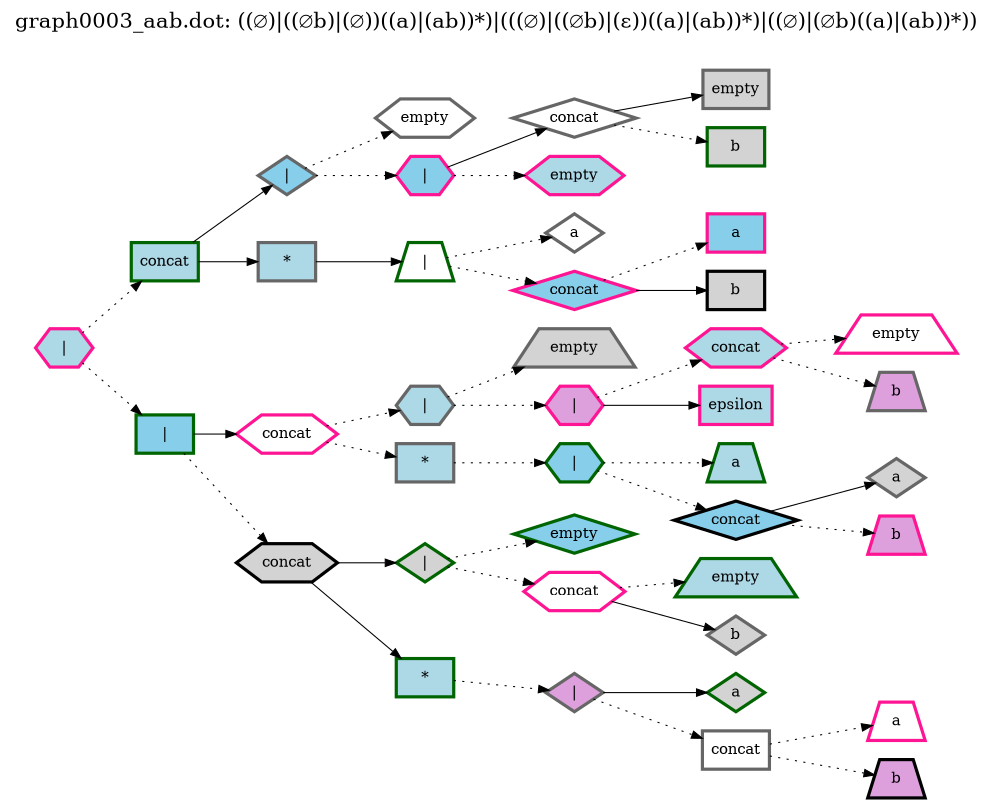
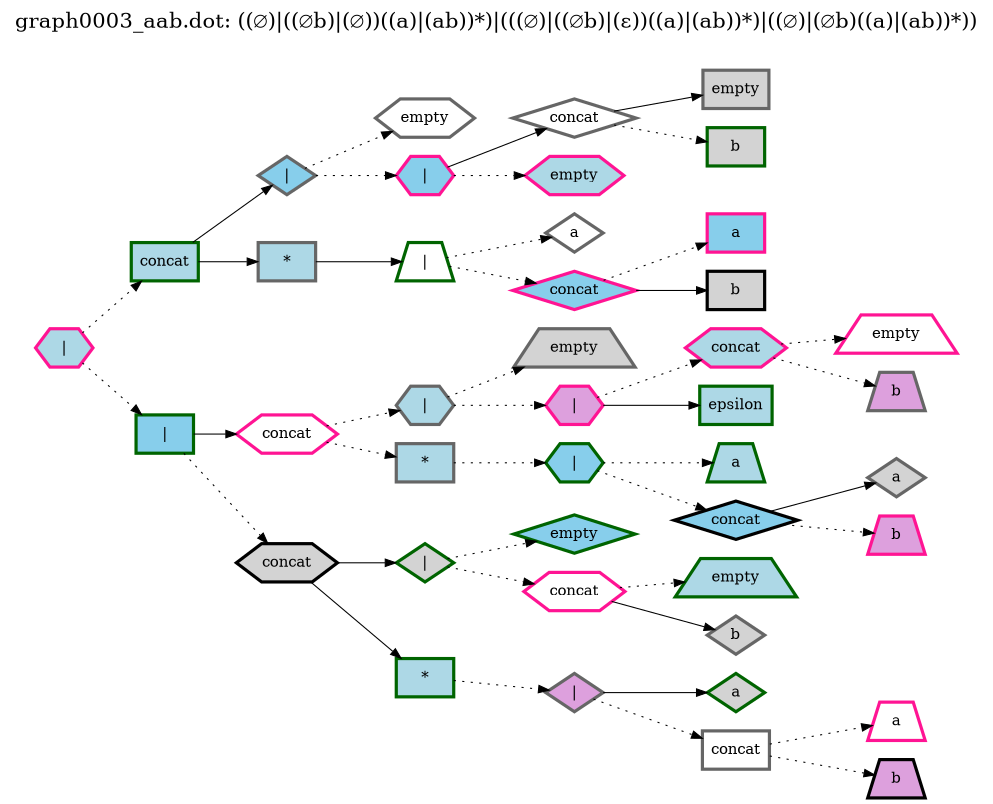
(736, 405) -> (736, 405)
